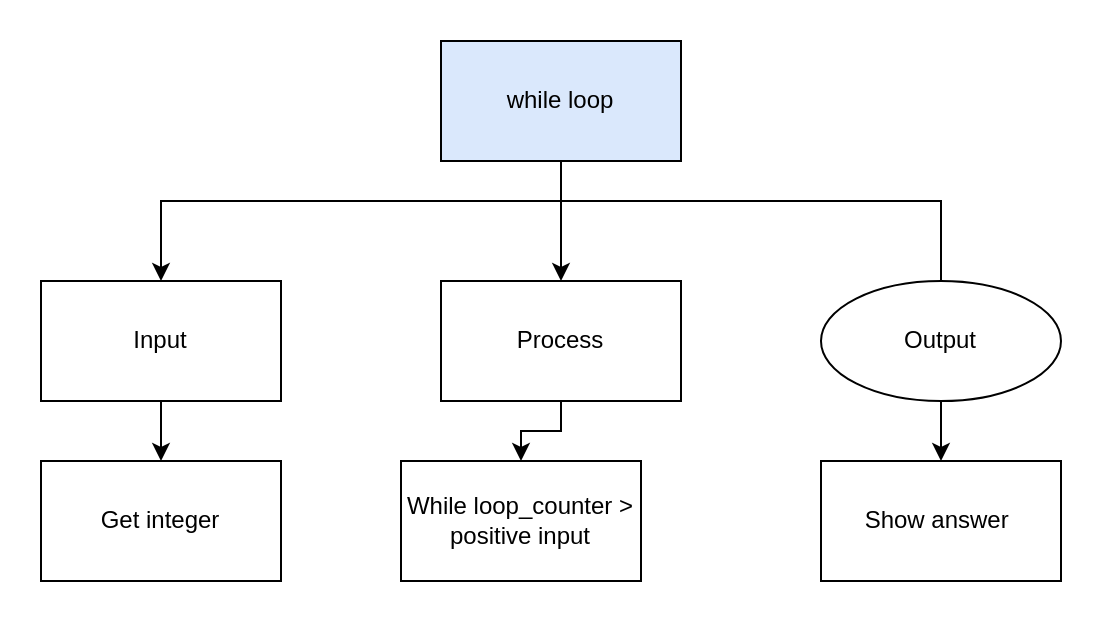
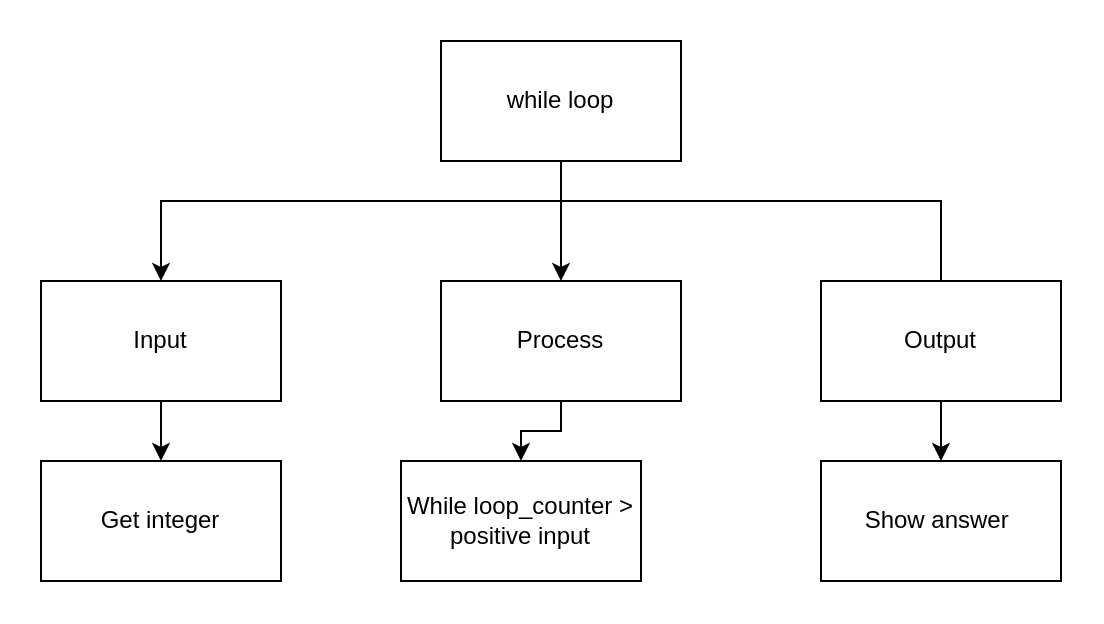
(561, 101) -> (561, 101)
(941, 341) -> (941, 341)
